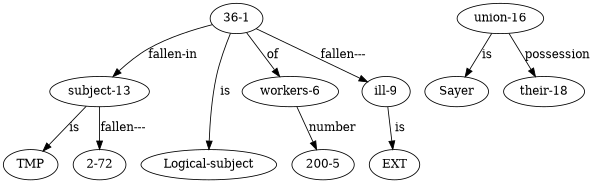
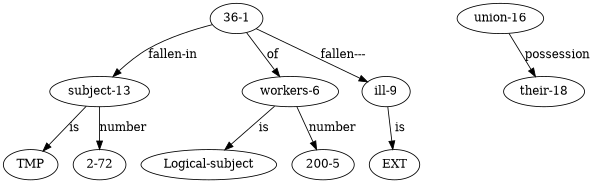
(215, 86) -> (253, 125)
(457, 92) -> none
(123, 128) -> (123, 128)
